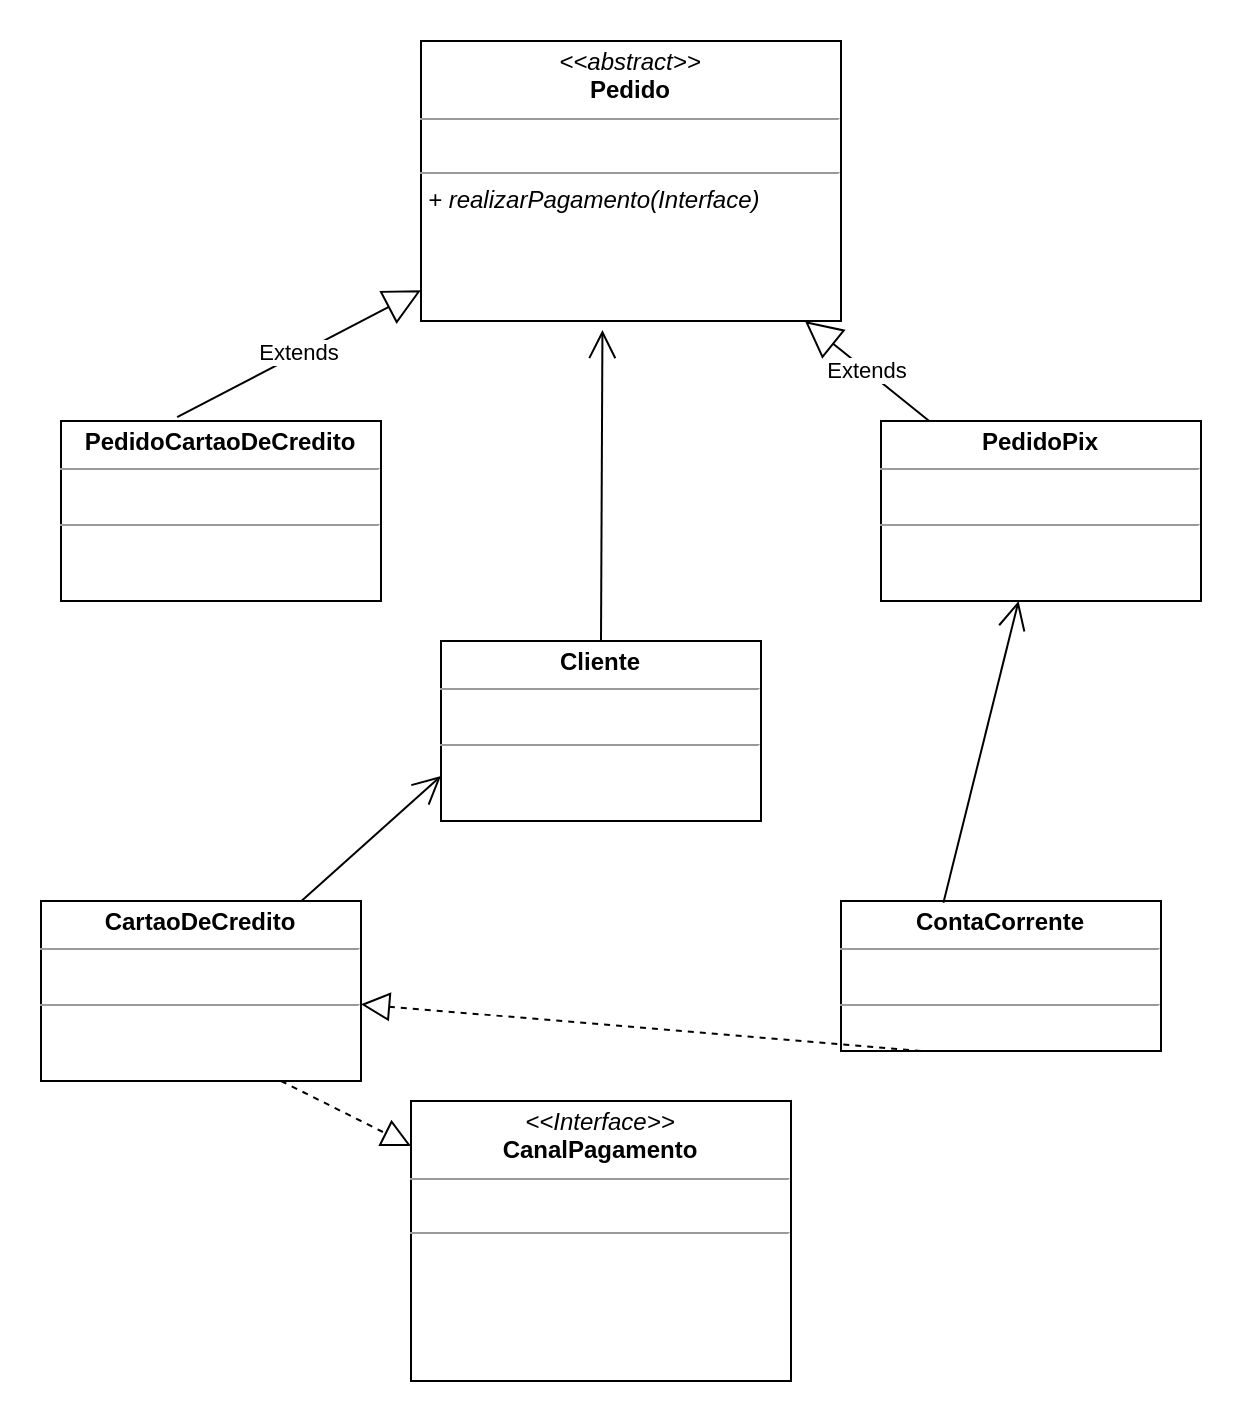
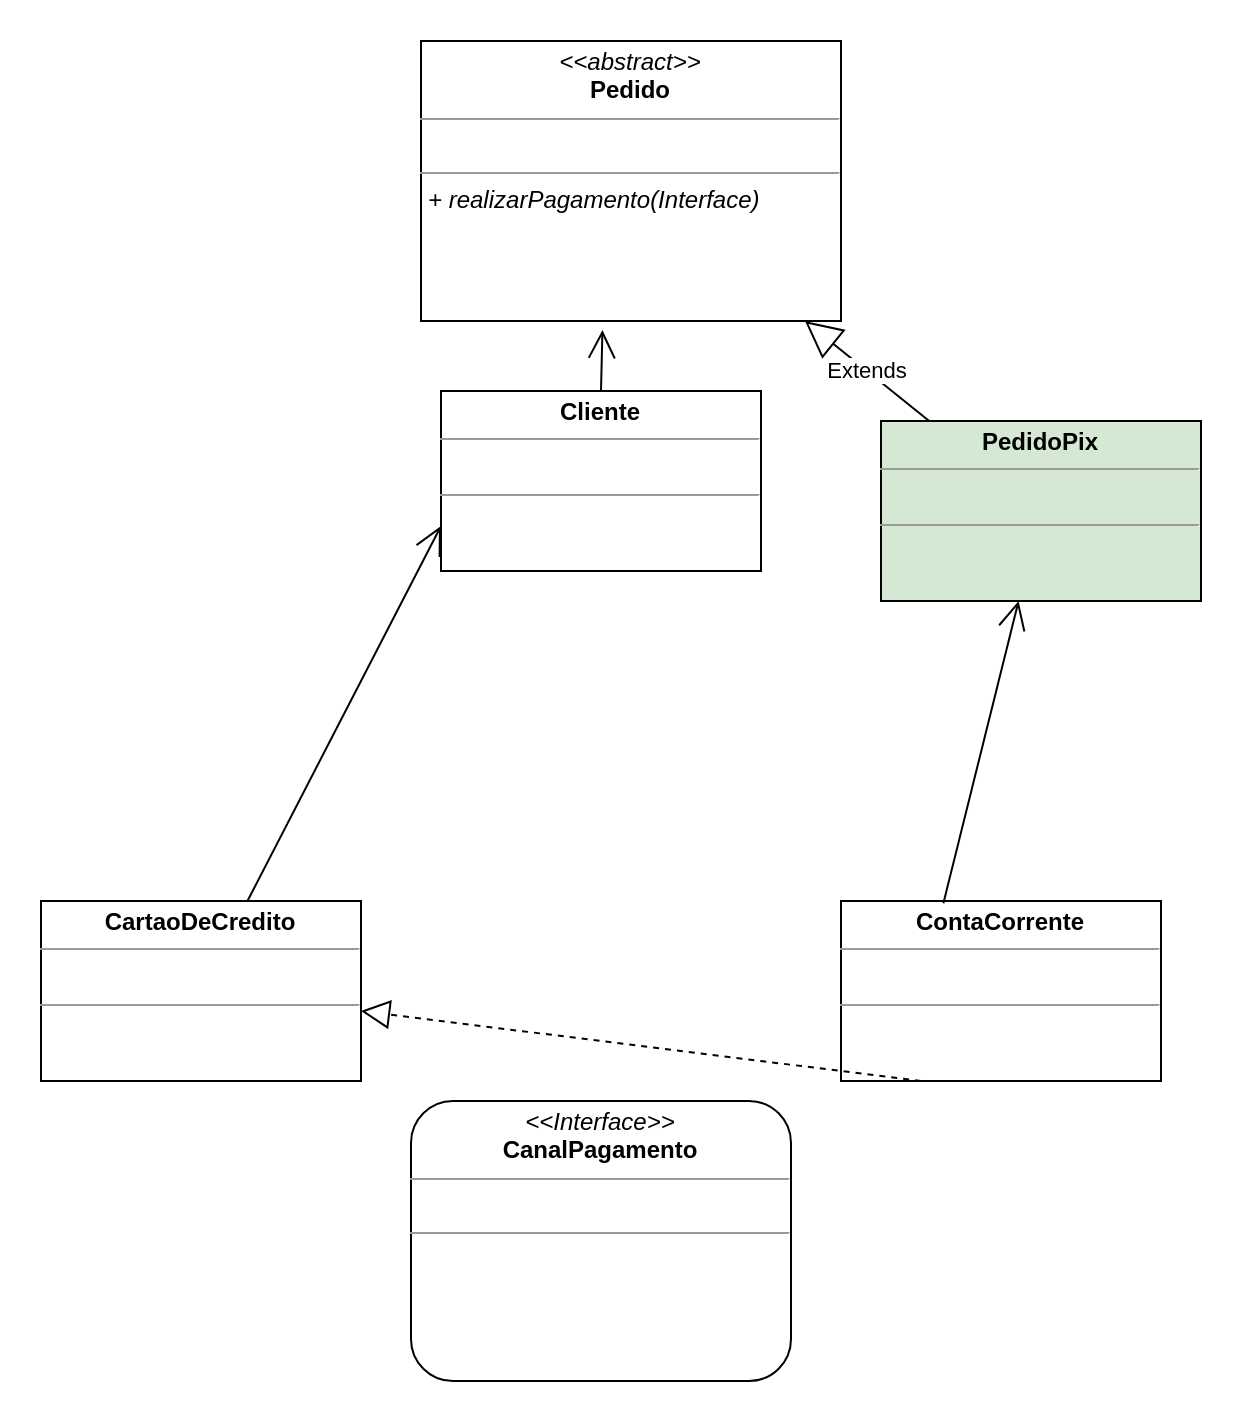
(227, 391) -> none
(221, 511) -> none
(1041, 511) -> (1041, 511)
(601, 731) -> (601, 481)
(1001, 976) -> (1001, 991)
(333, 1107) -> none
(601, 1241) -> (601, 1241)
